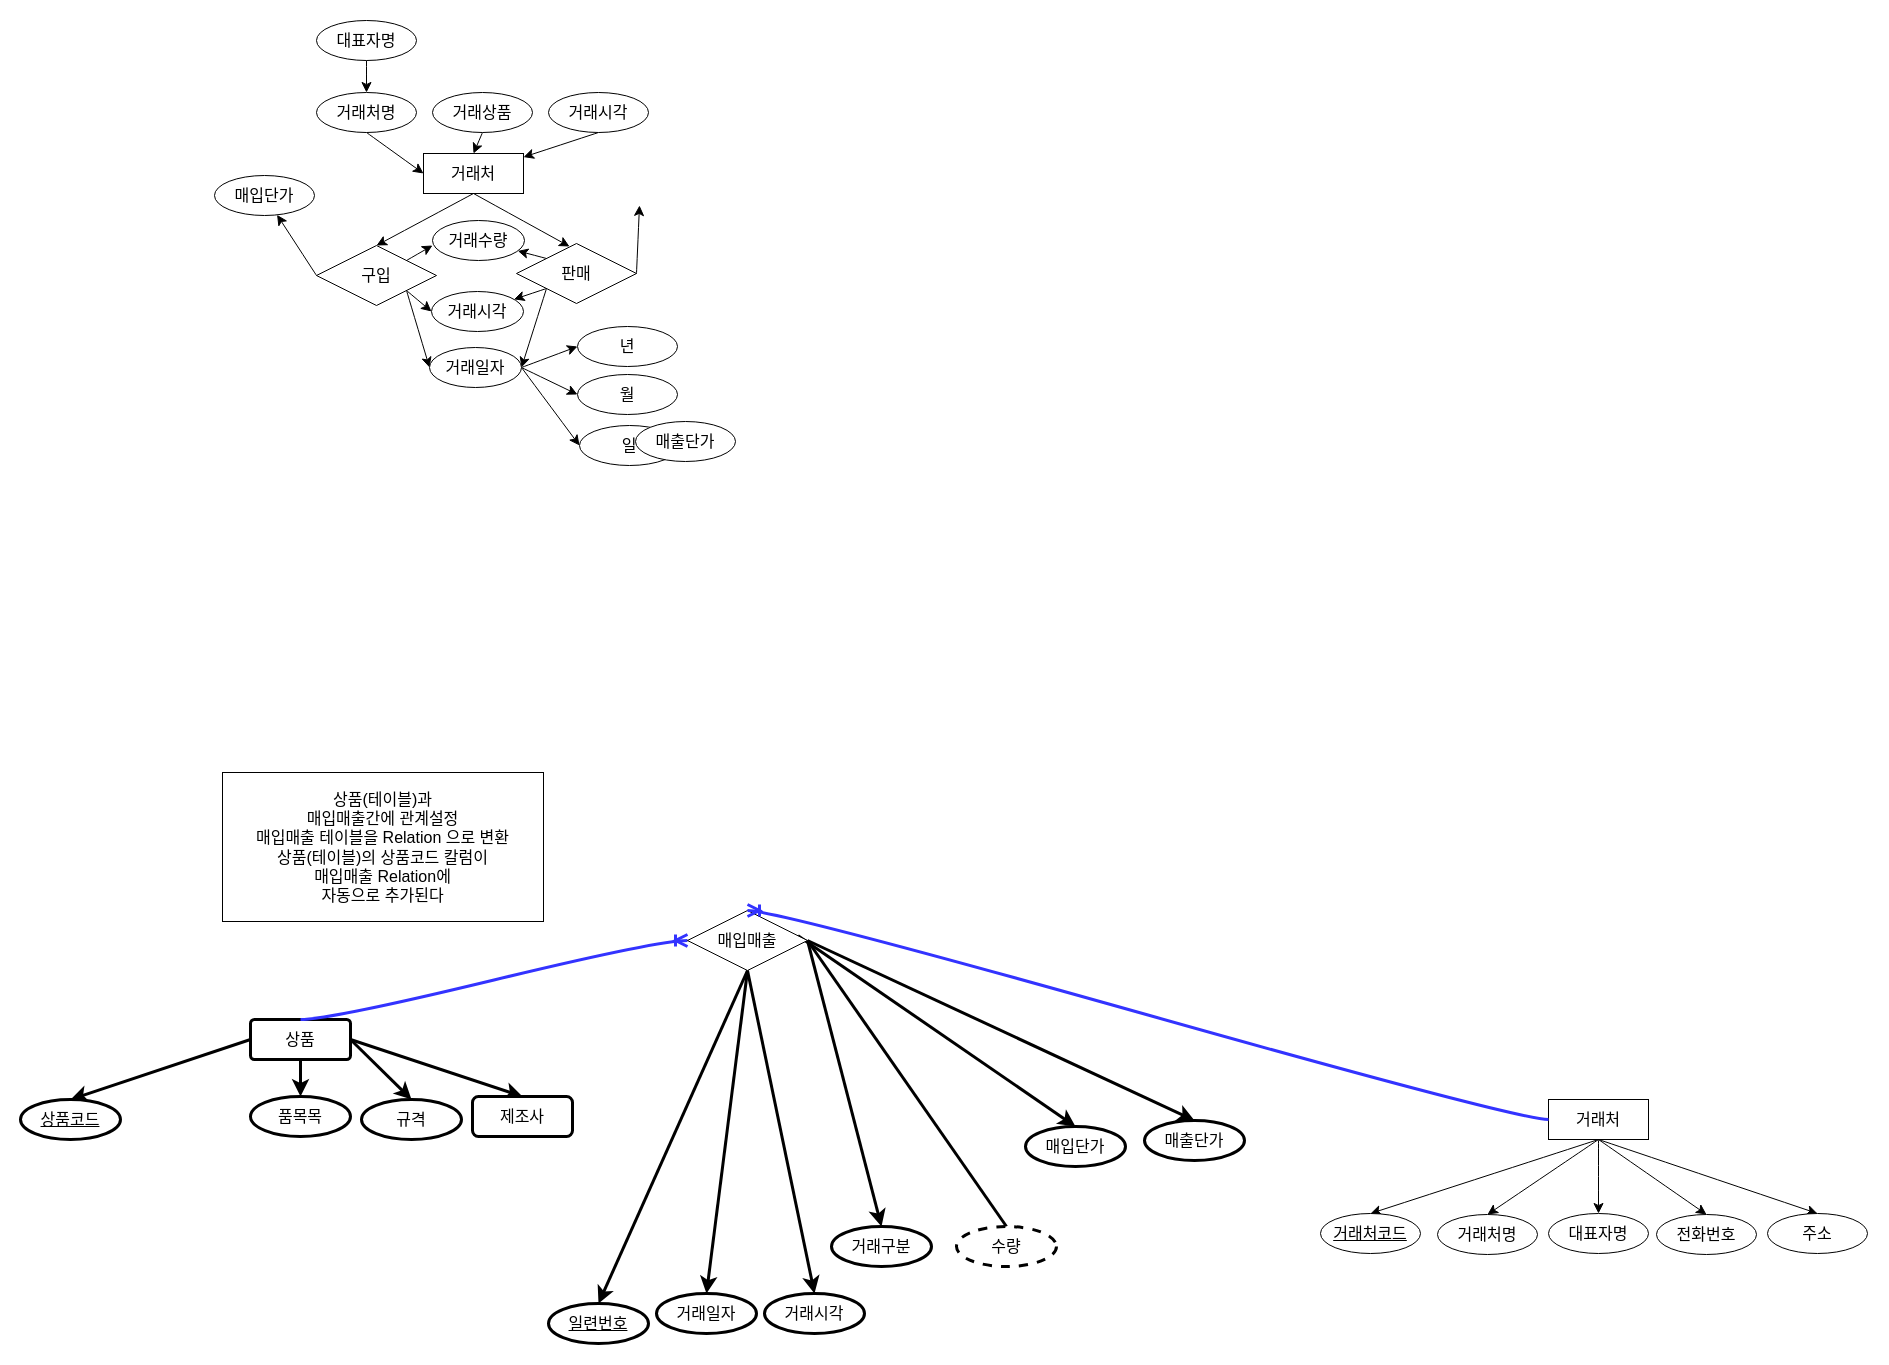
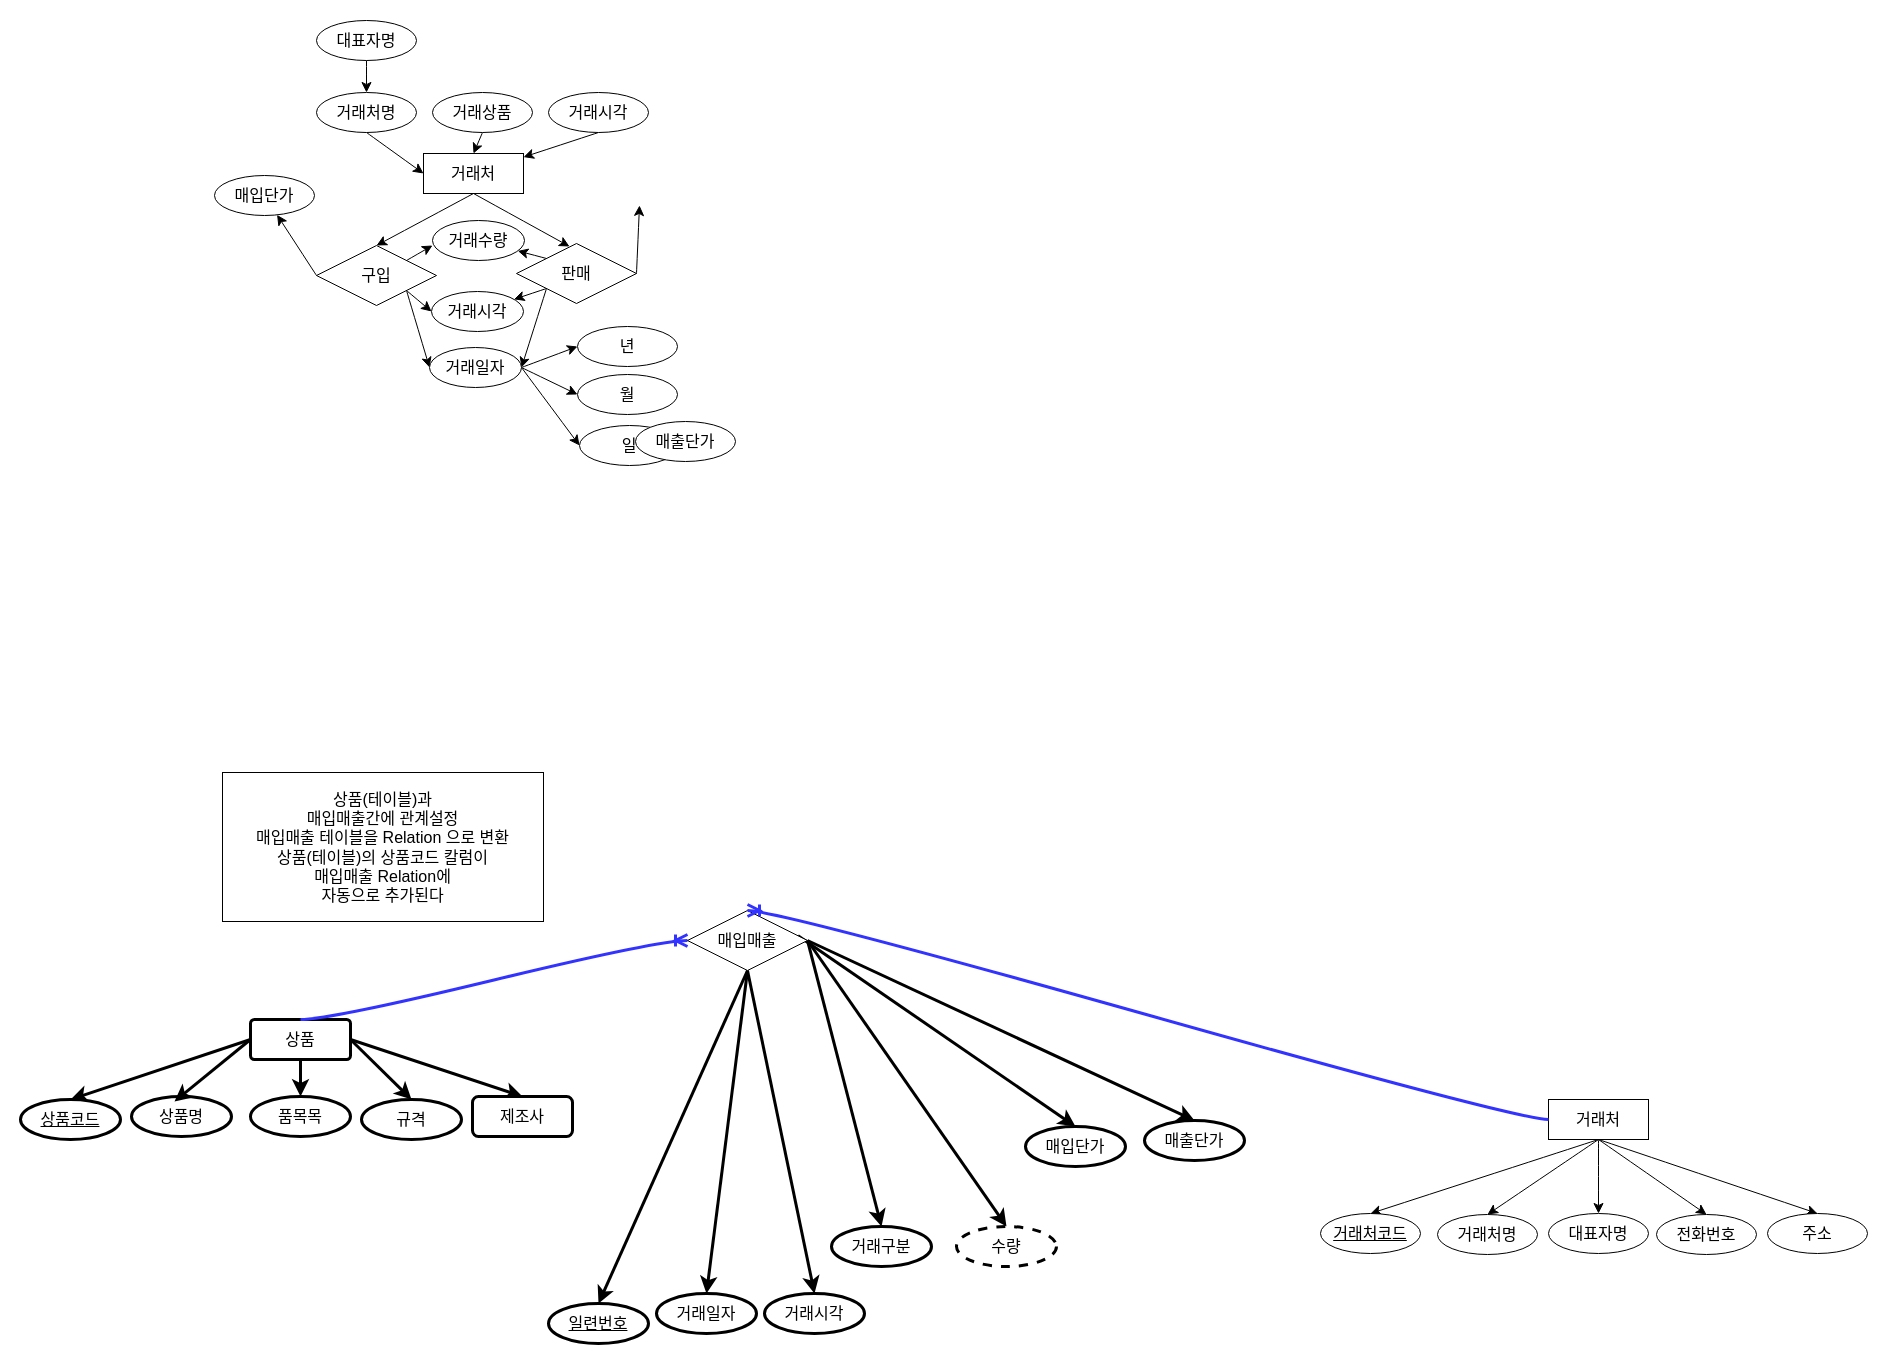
none -> (216, 1068)
none -> (182, 1117)
(1002, 1220) -> (999, 1215)
